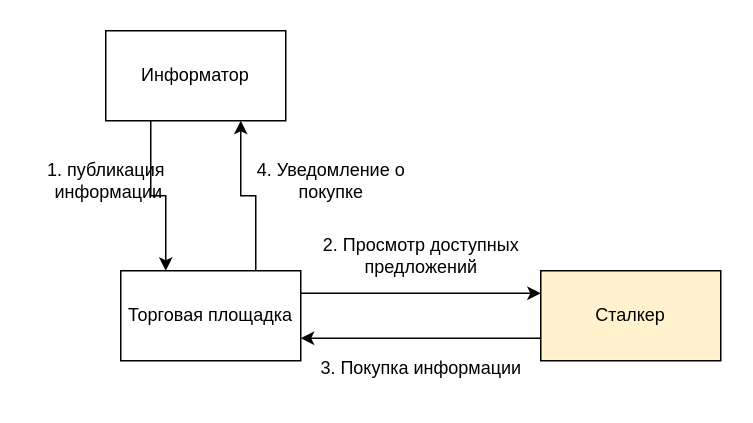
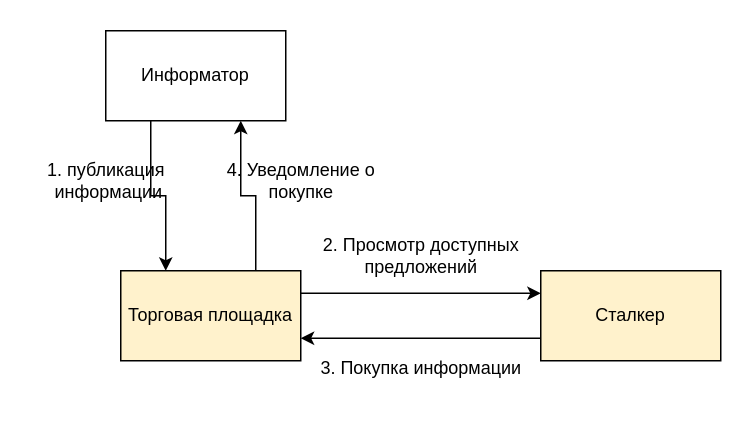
(331, 181) -> (301, 181)
(211, 316) -> (211, 316)
